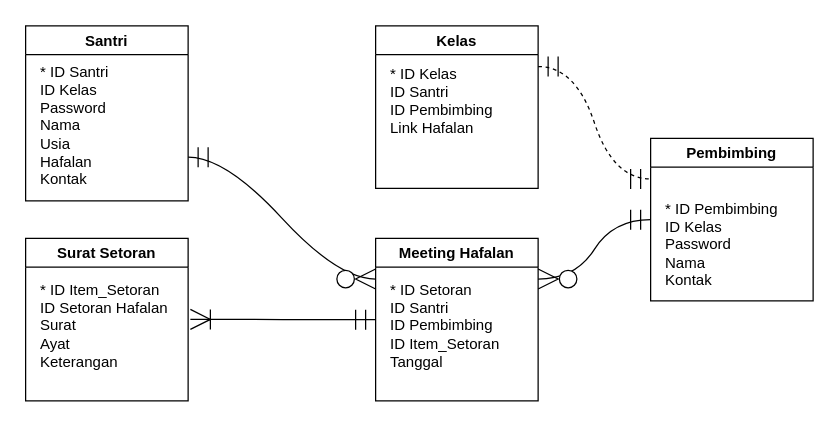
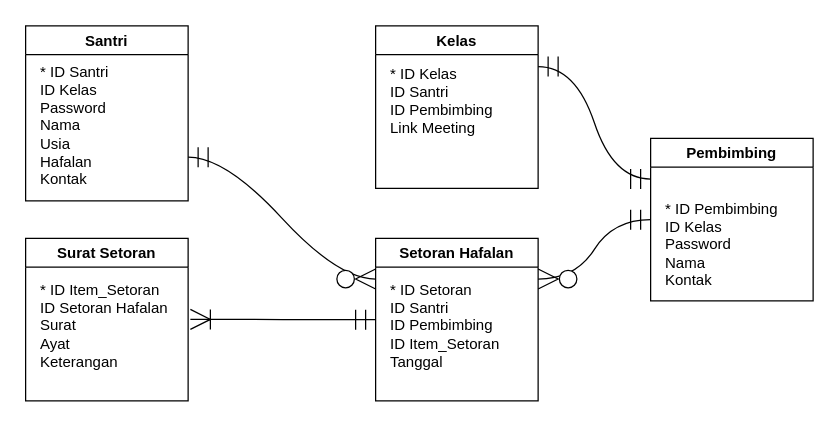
(439, 101) -> (439, 101)
(594, 122) -> (594, 122)
(456, 253) -> (456, 253)
